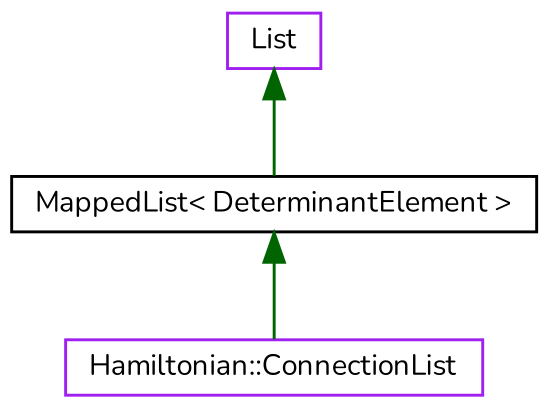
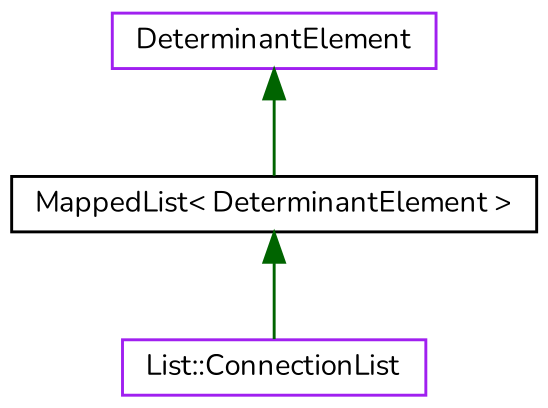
(274, 41) -> (274, 41)
(274, 368) -> (274, 368)
